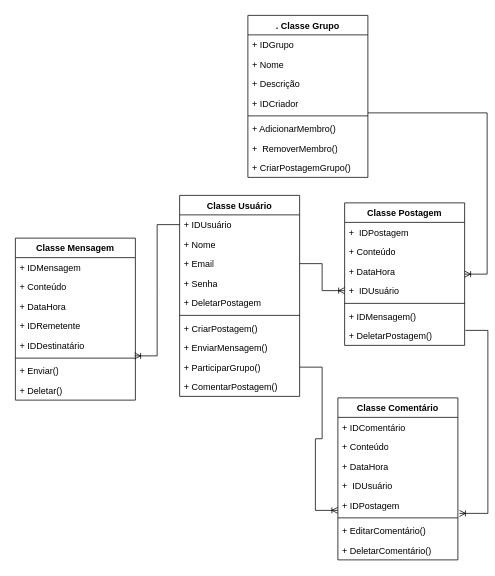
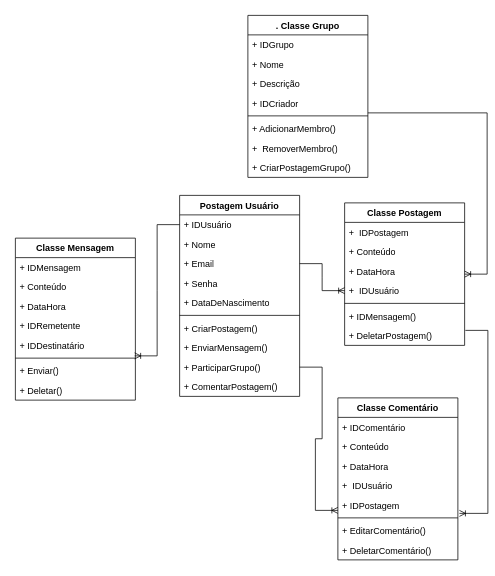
(240, 206) -> (240, 206)
(225, 304) -> (227, 304)
